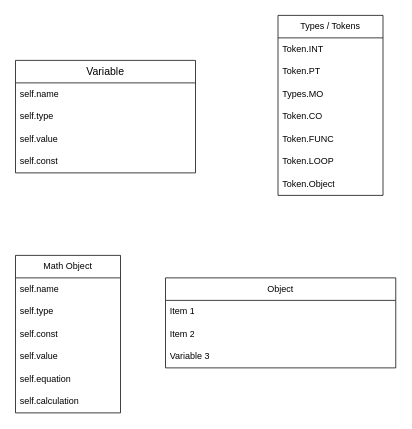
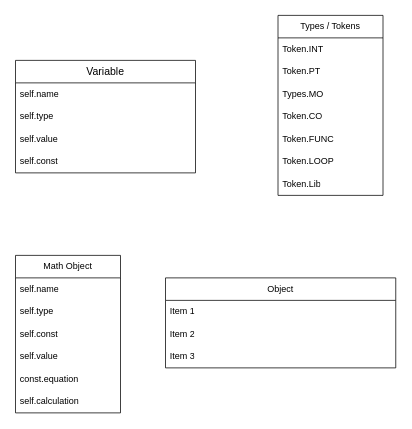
(311, 184) -> (303, 184)
(192, 357) -> (184, 357)
(49, 379) -> (53, 379)
